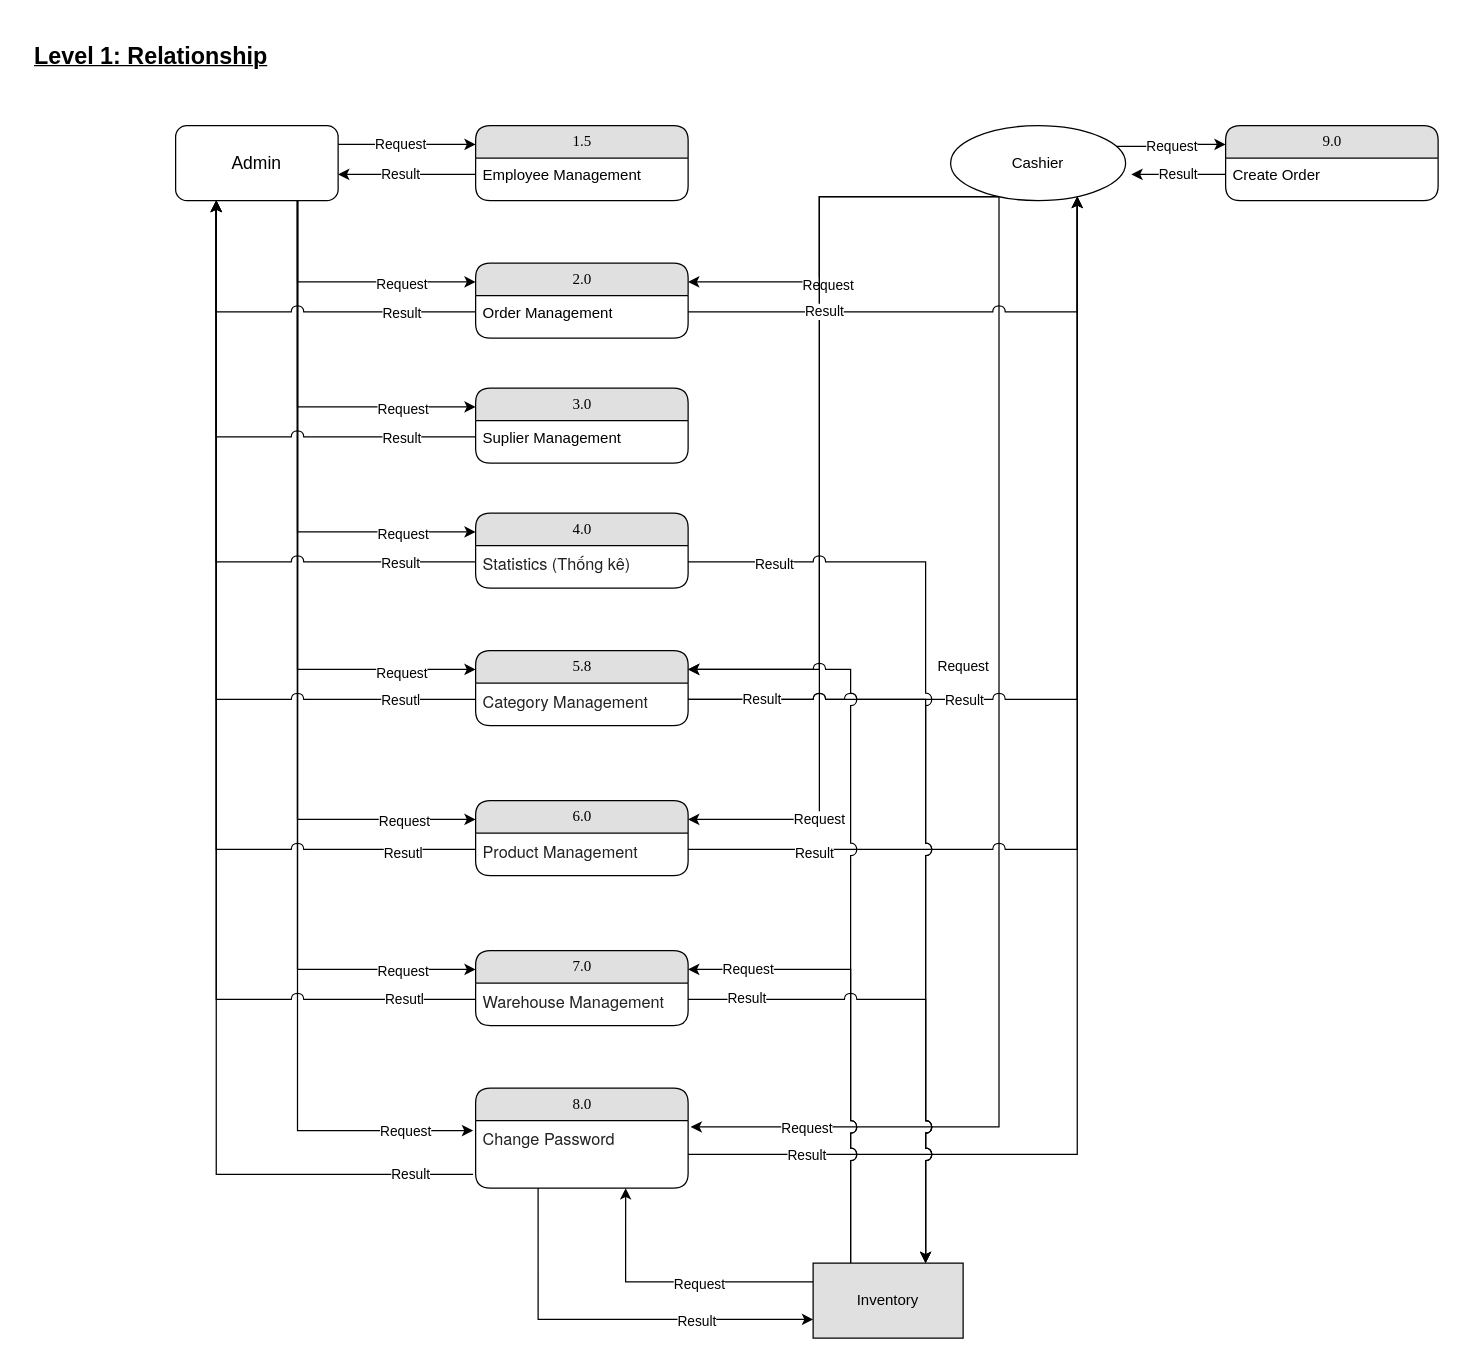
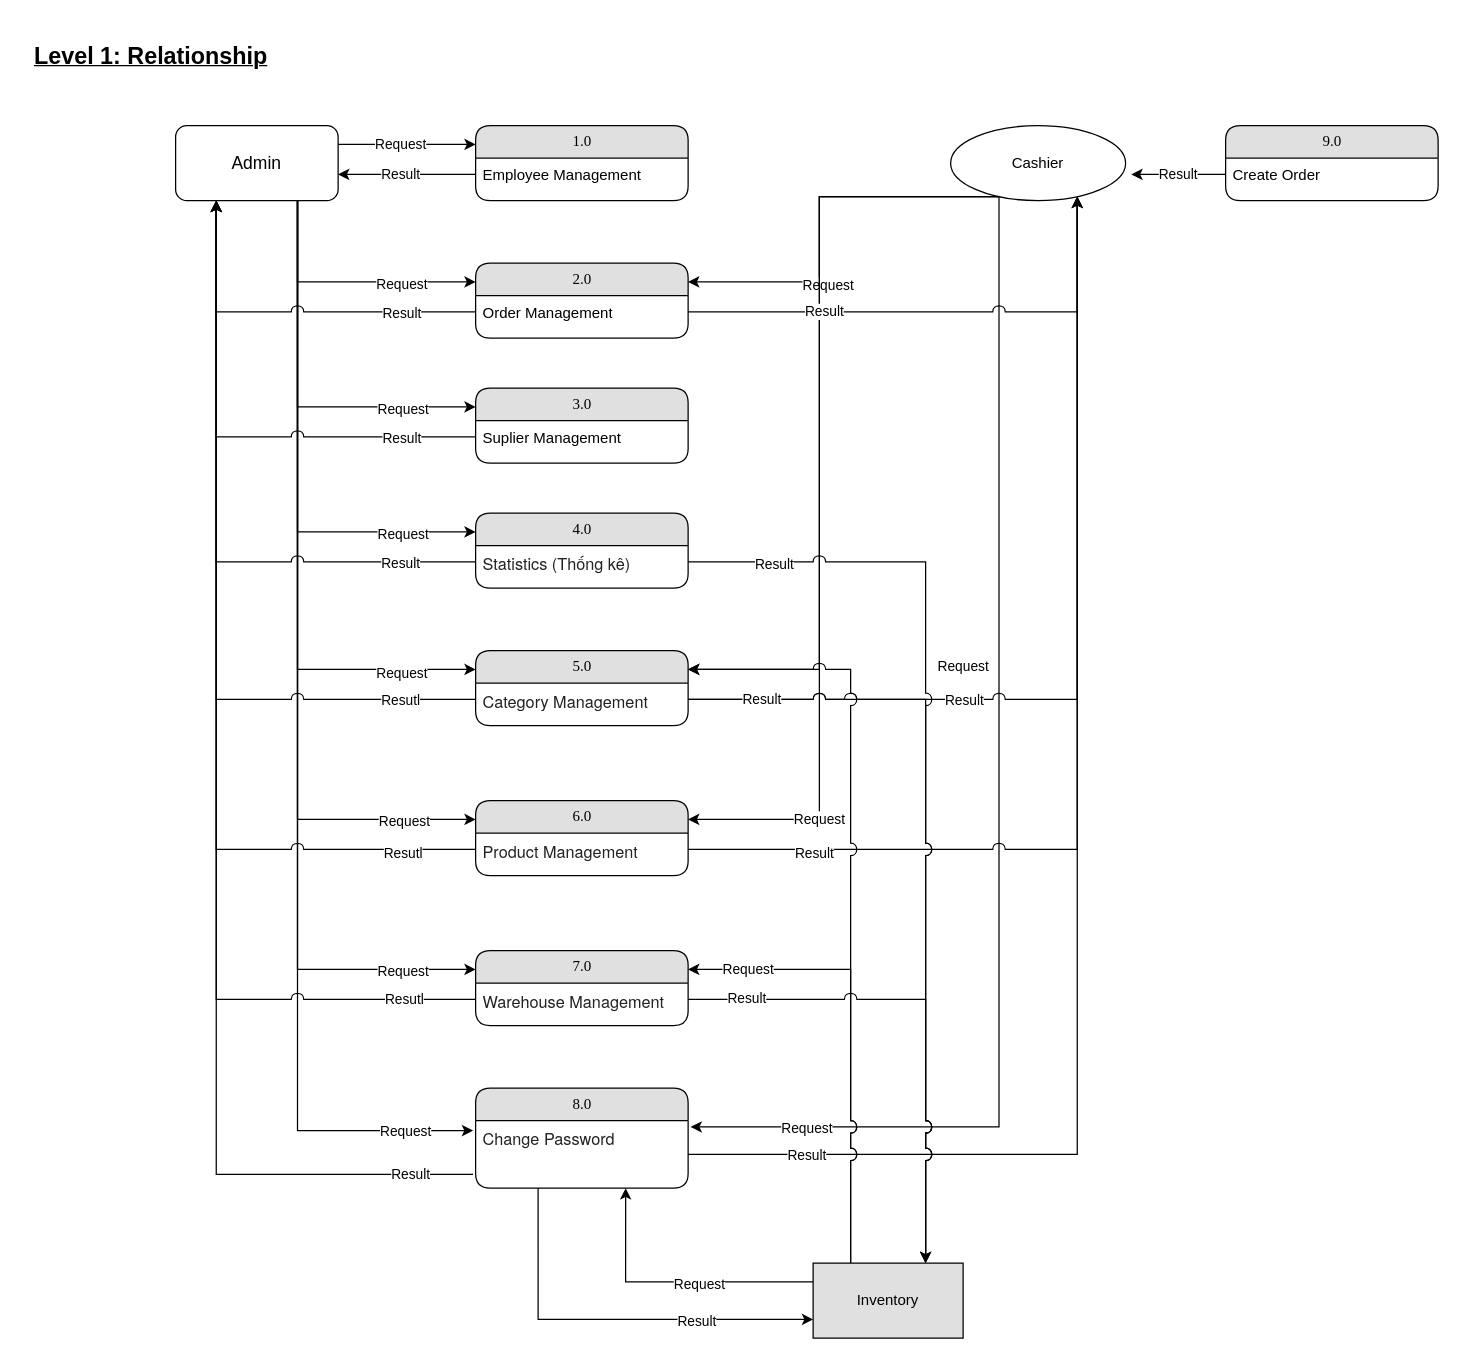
(583, 142) -> (583, 142)
(1168, 146) -> none
(583, 667) -> (583, 667)
